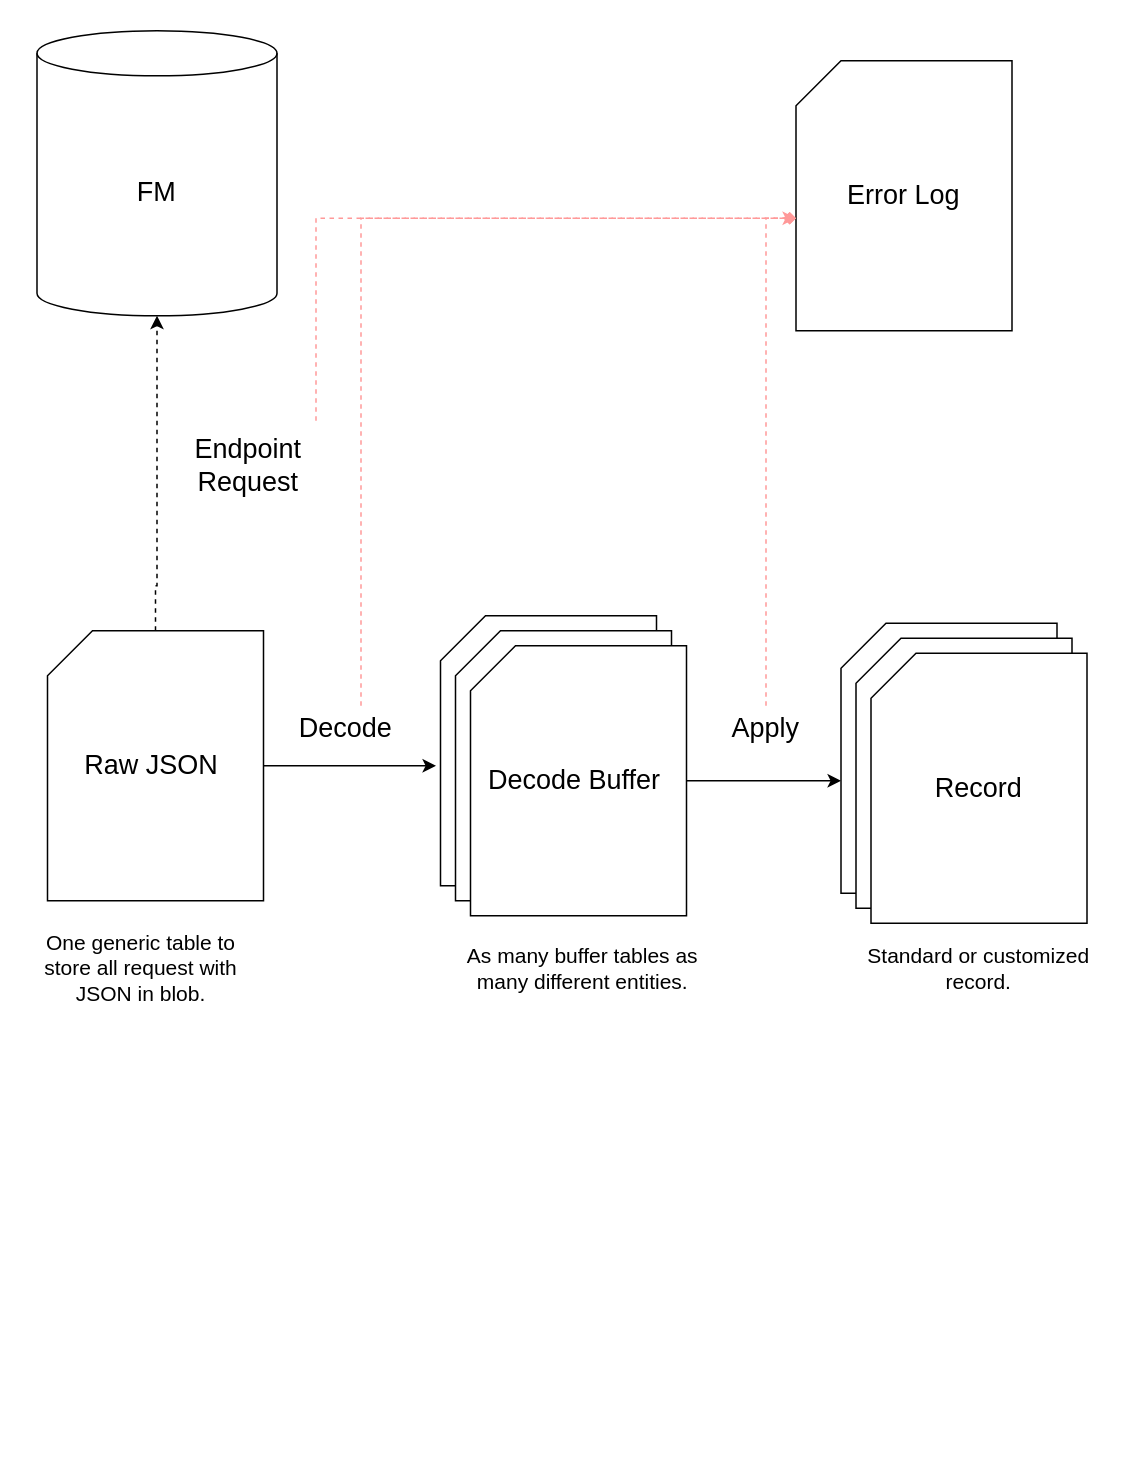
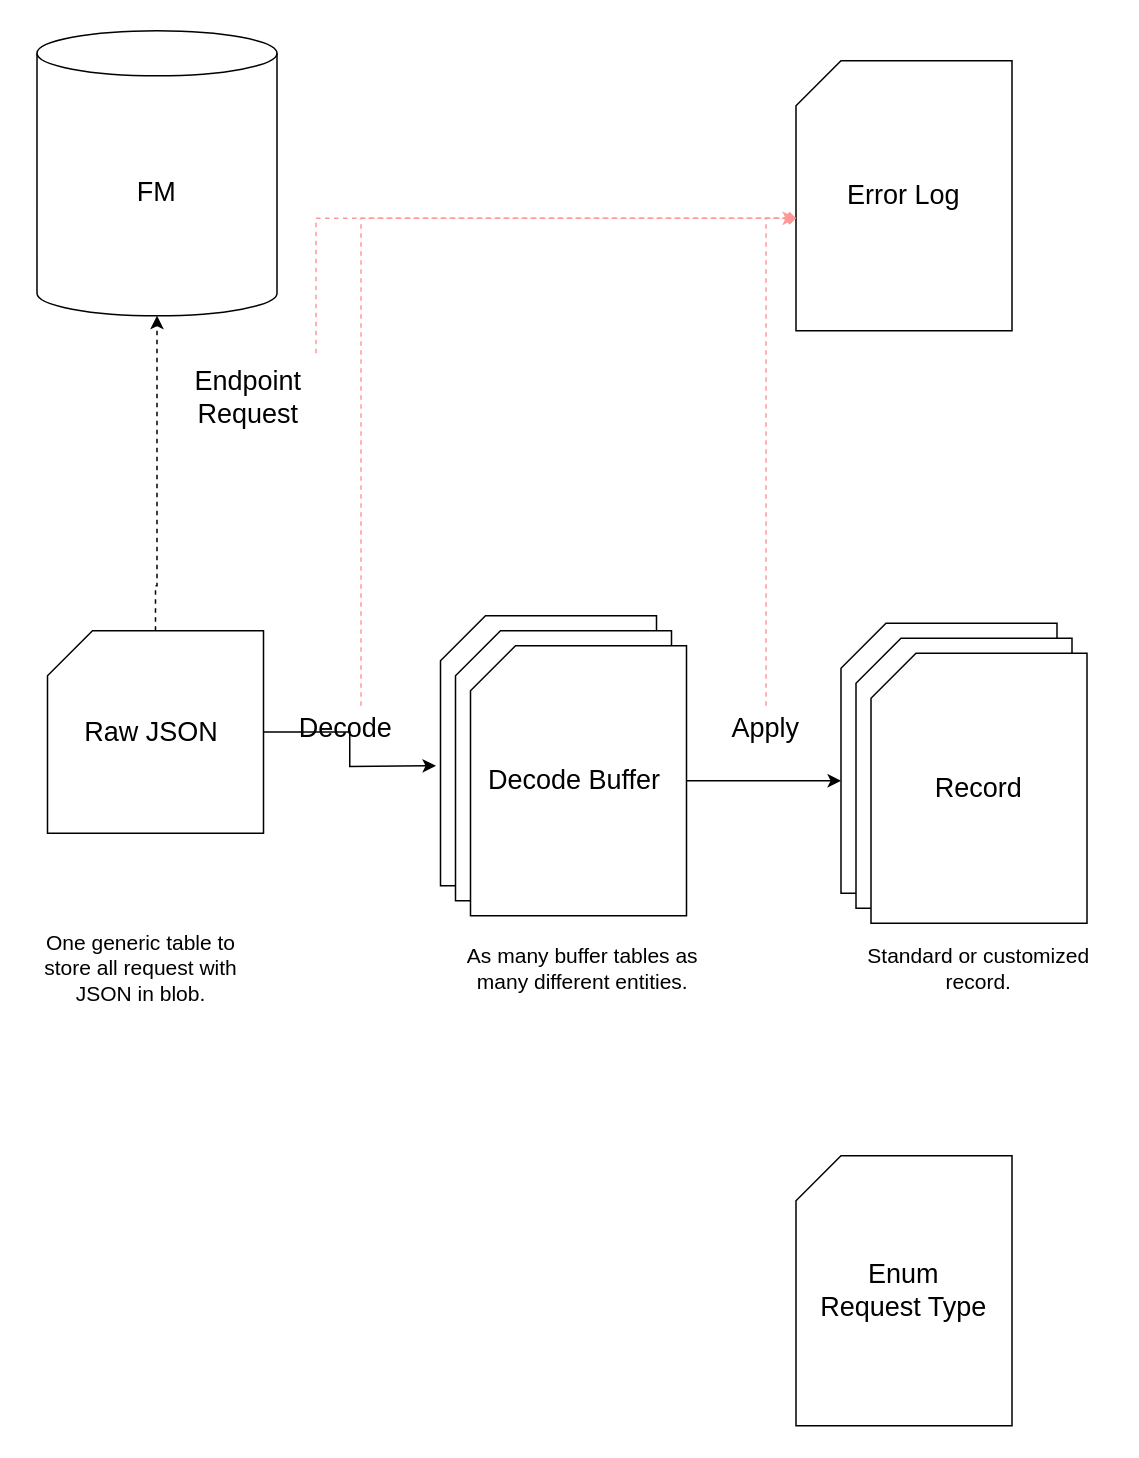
(248, 466) -> (248, 398)
(155, 766) -> (155, 732)
none -> (904, 1291)
